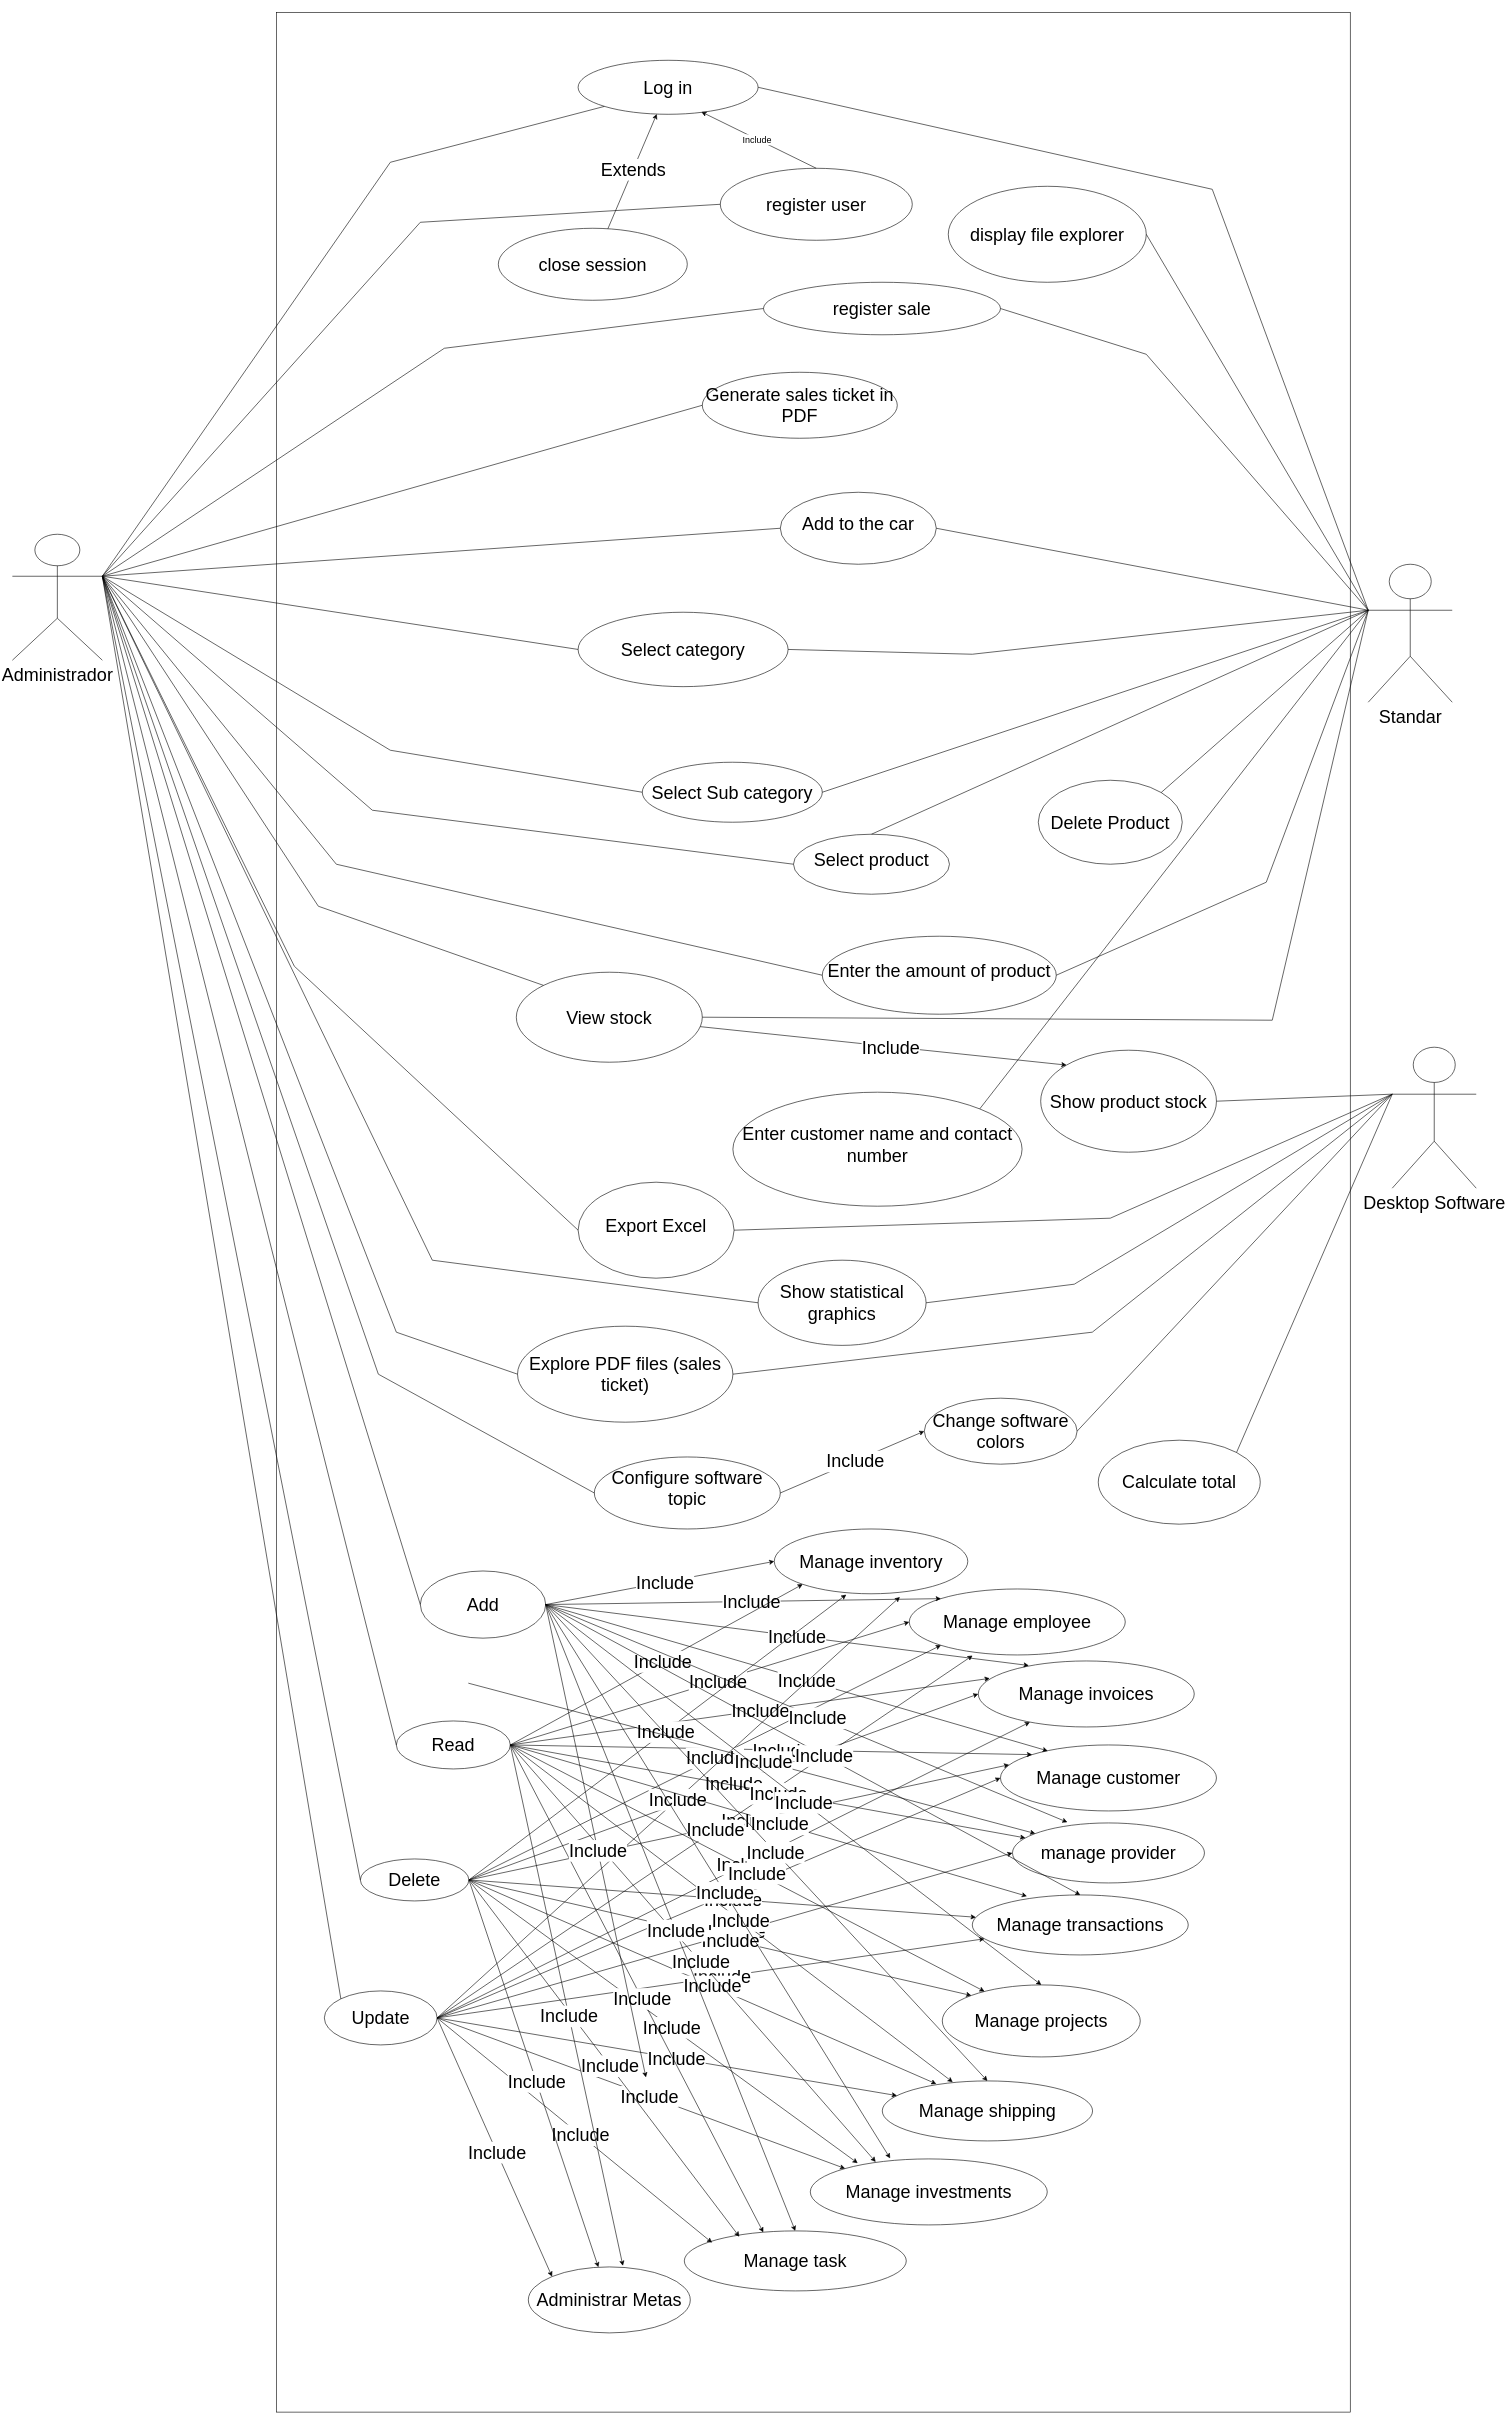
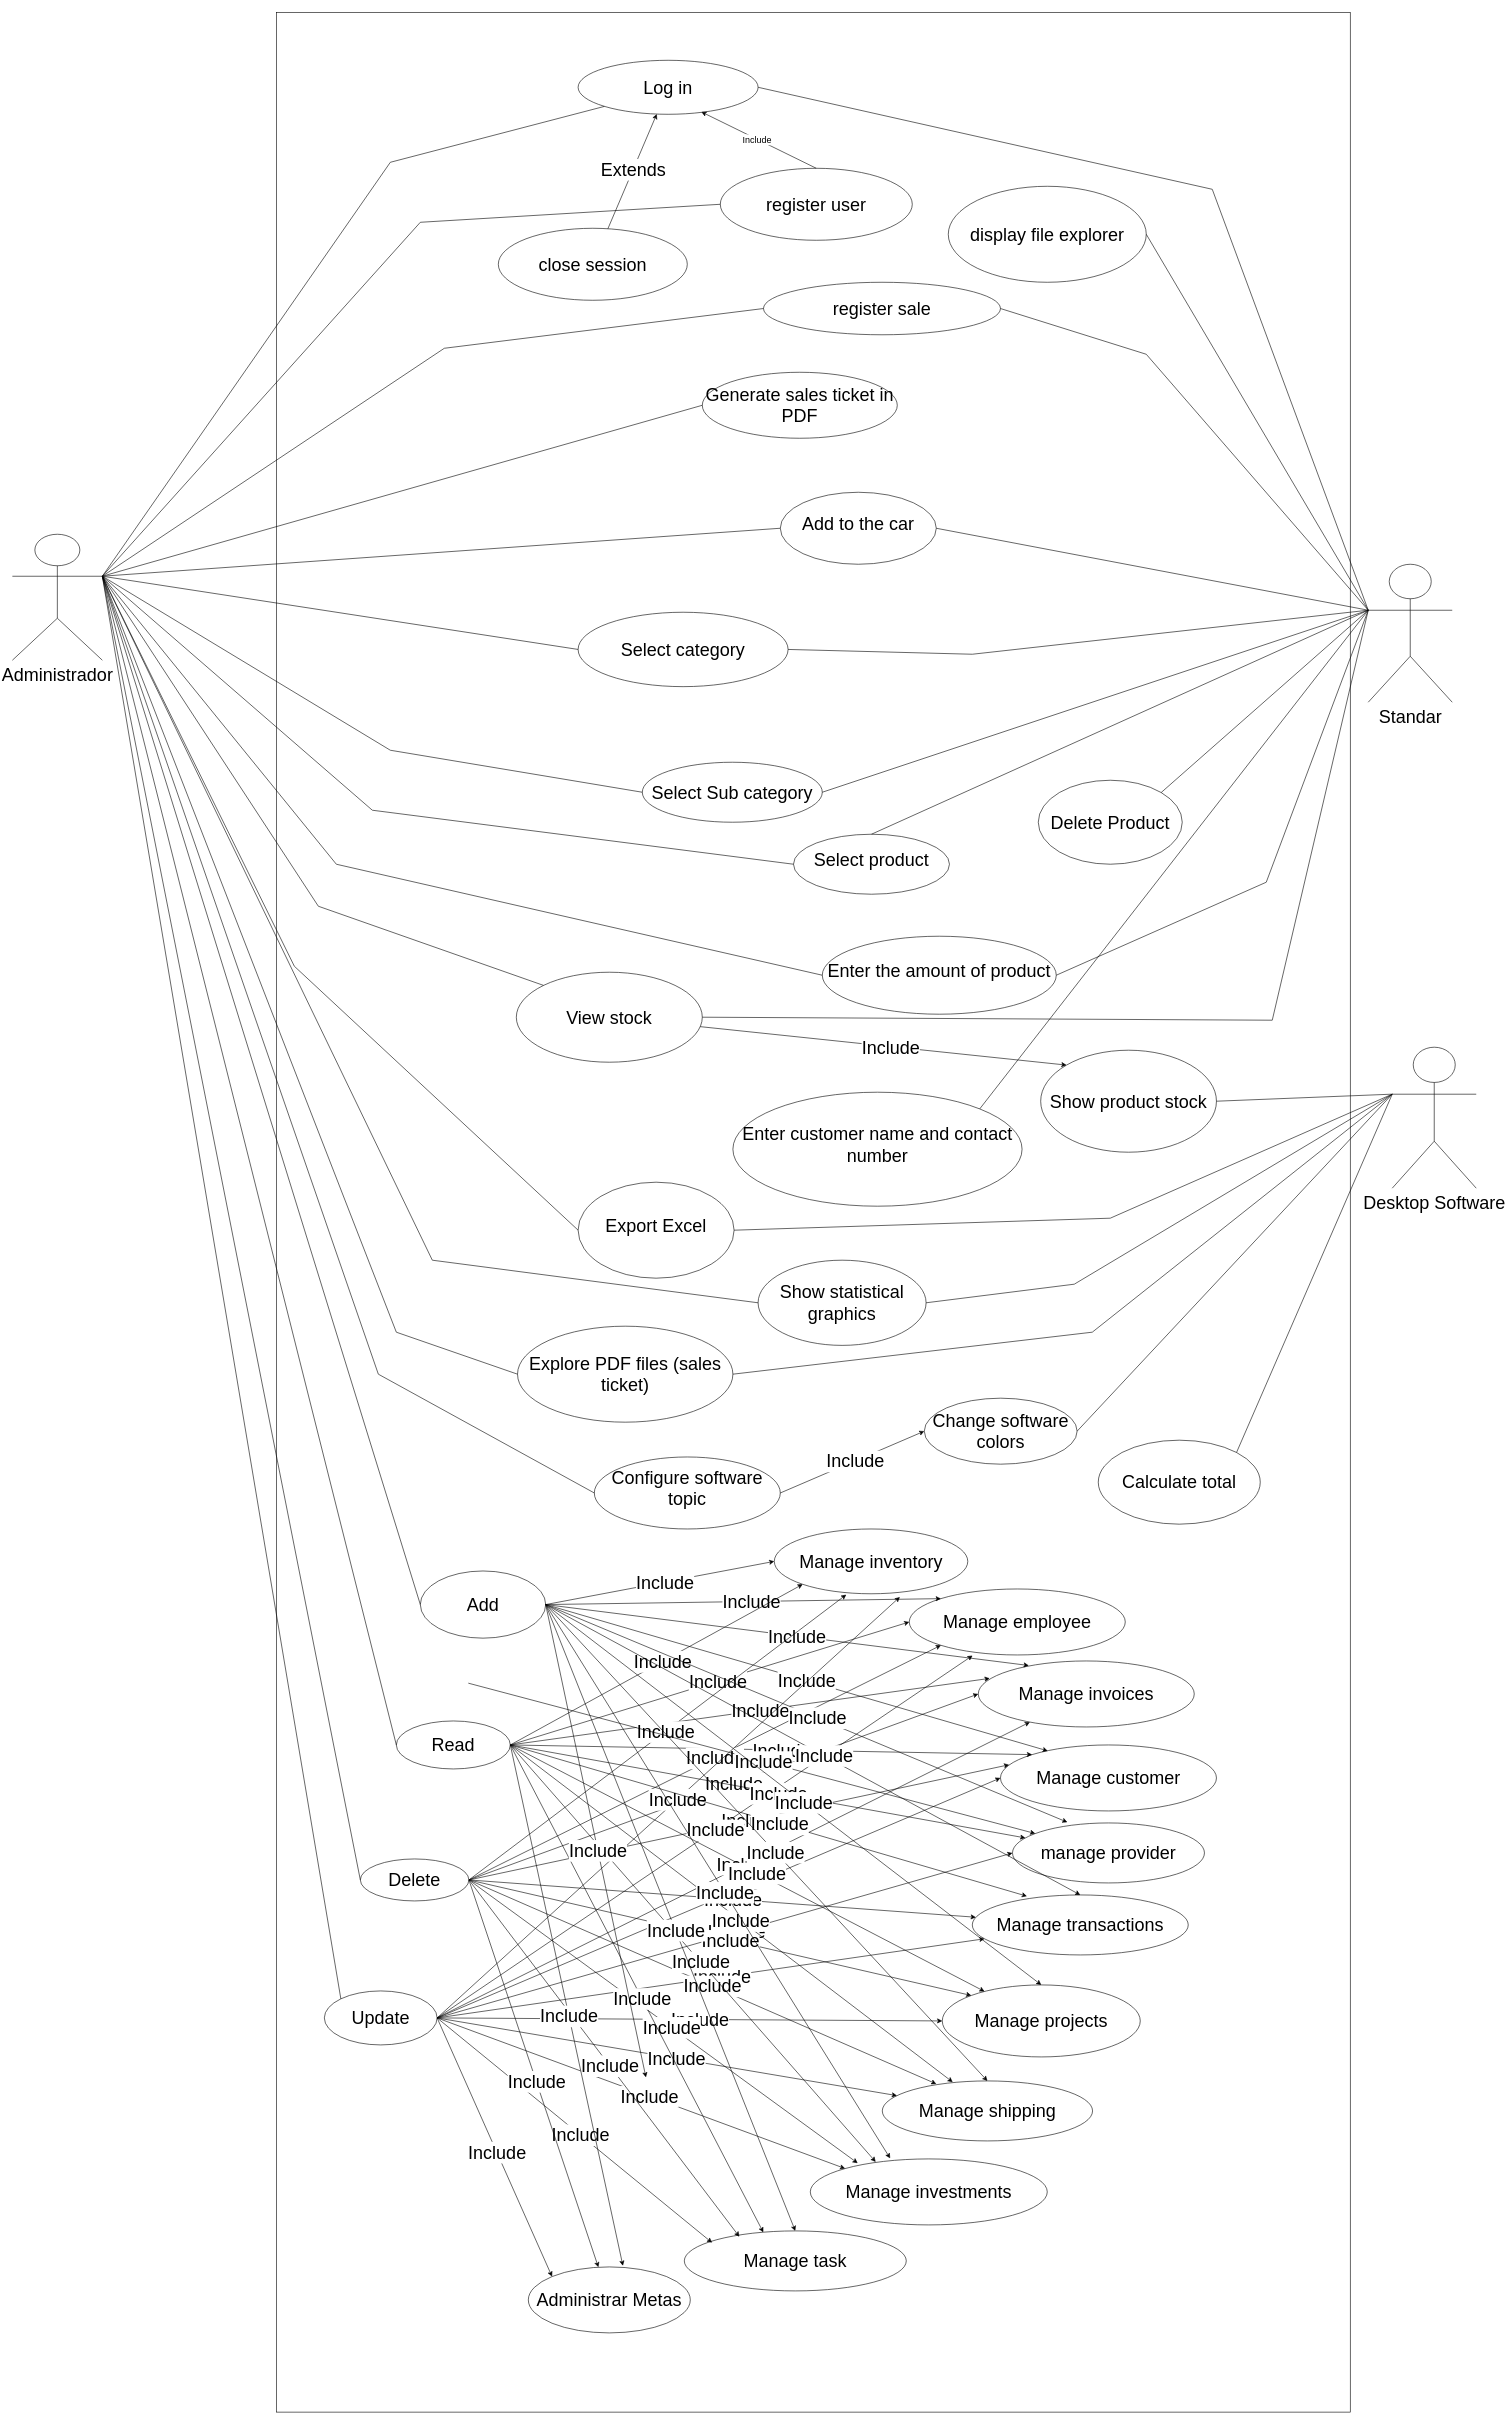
none -> (869, 2021)
